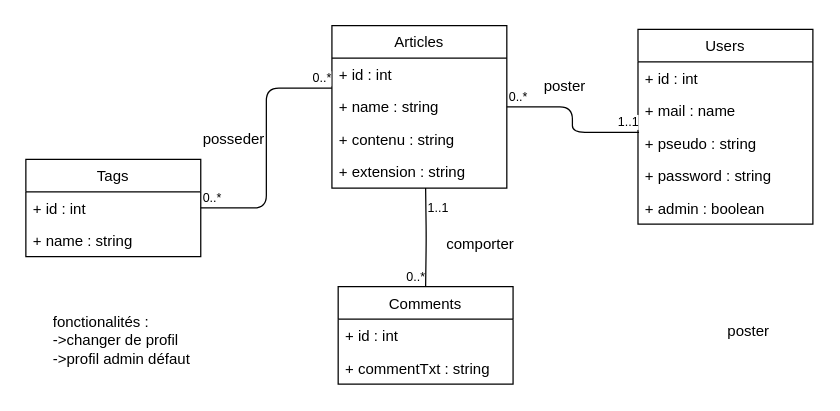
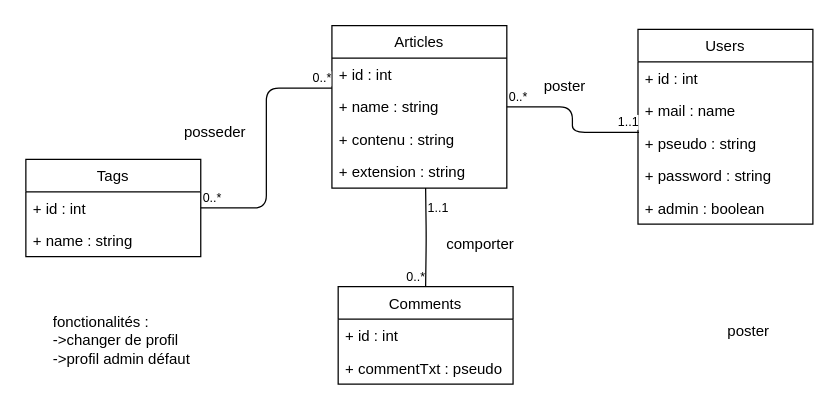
(244, 139) -> (226, 133)
(423, 369) -> (425, 369)
